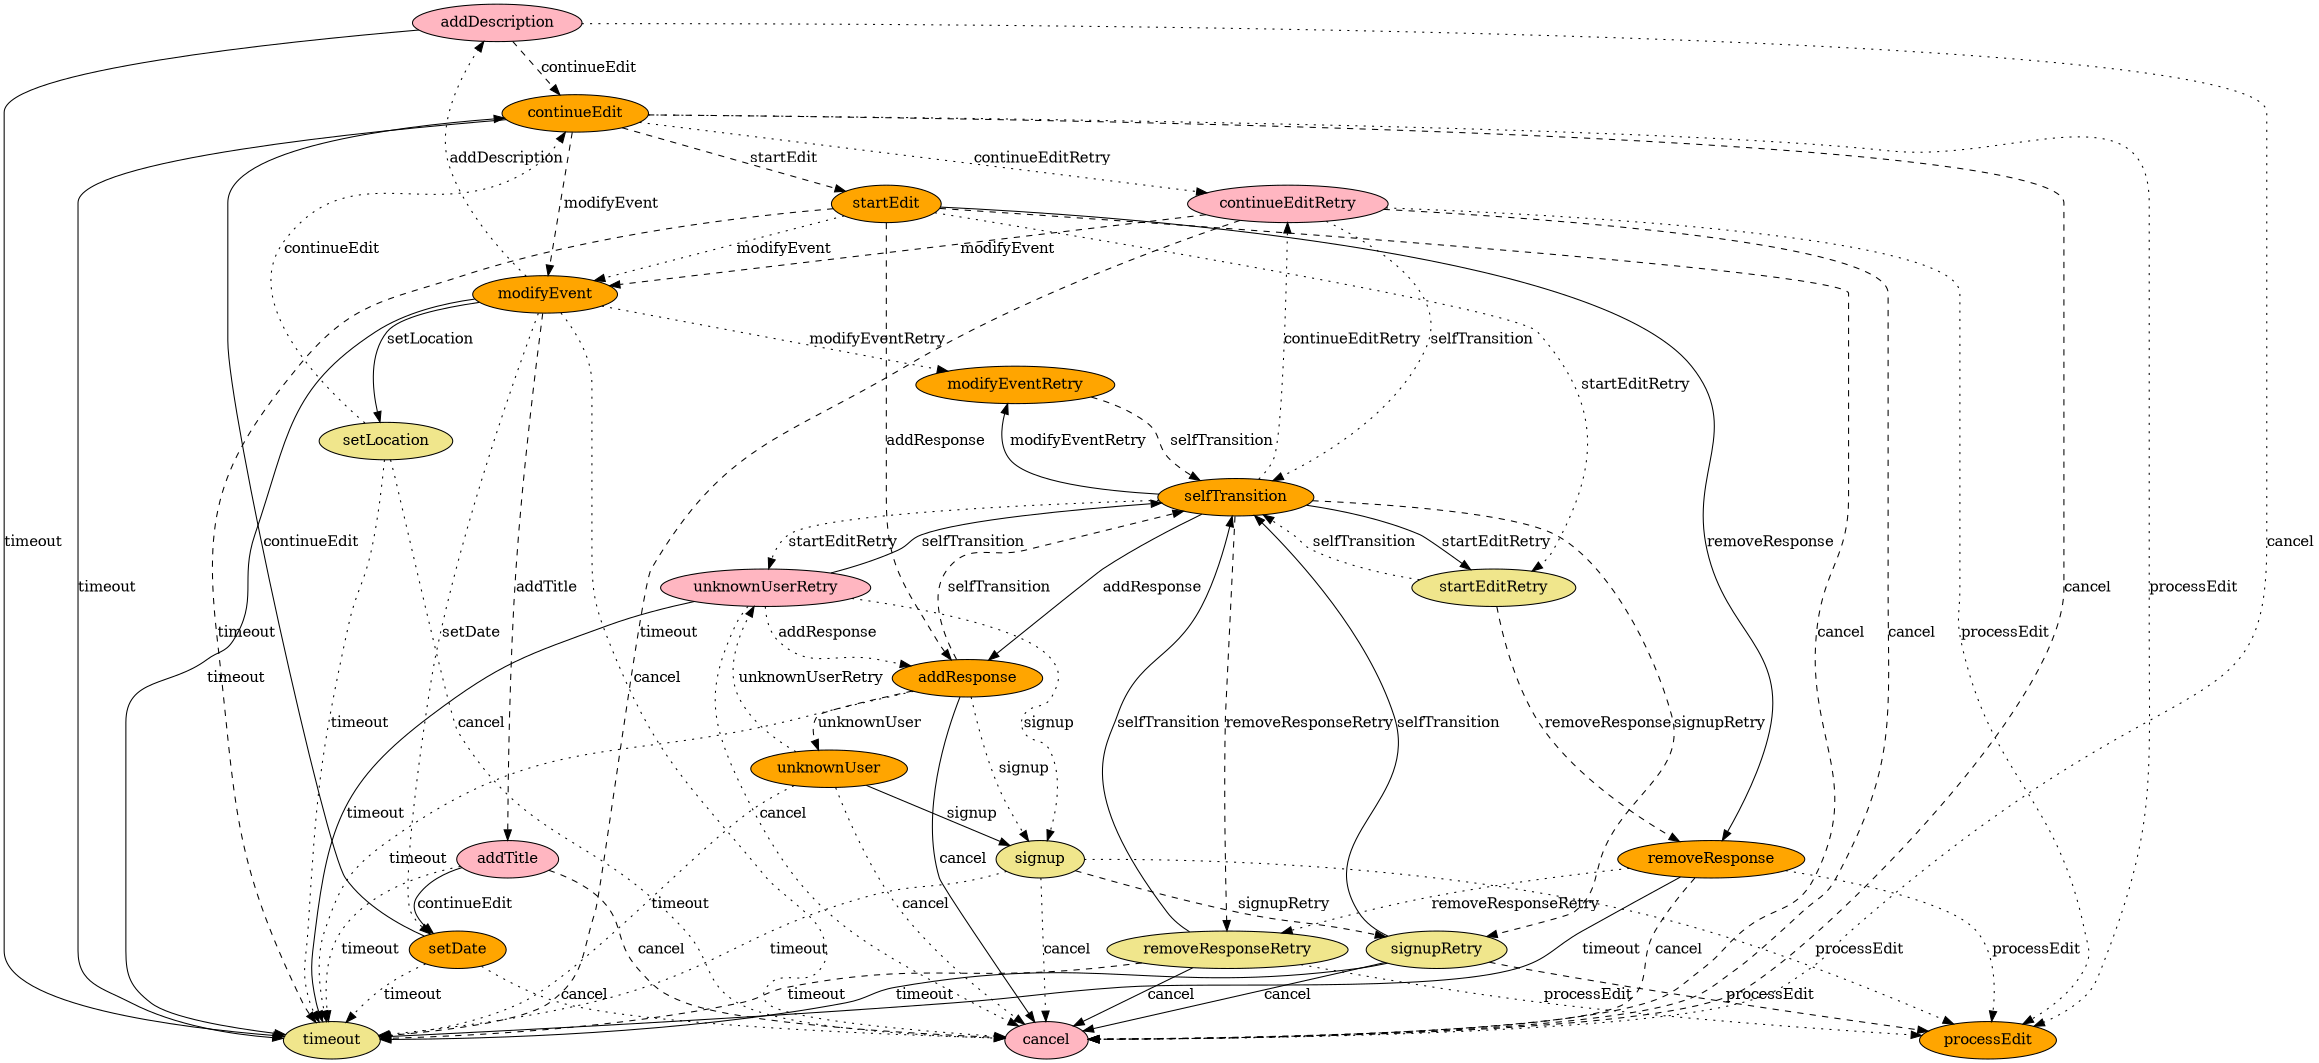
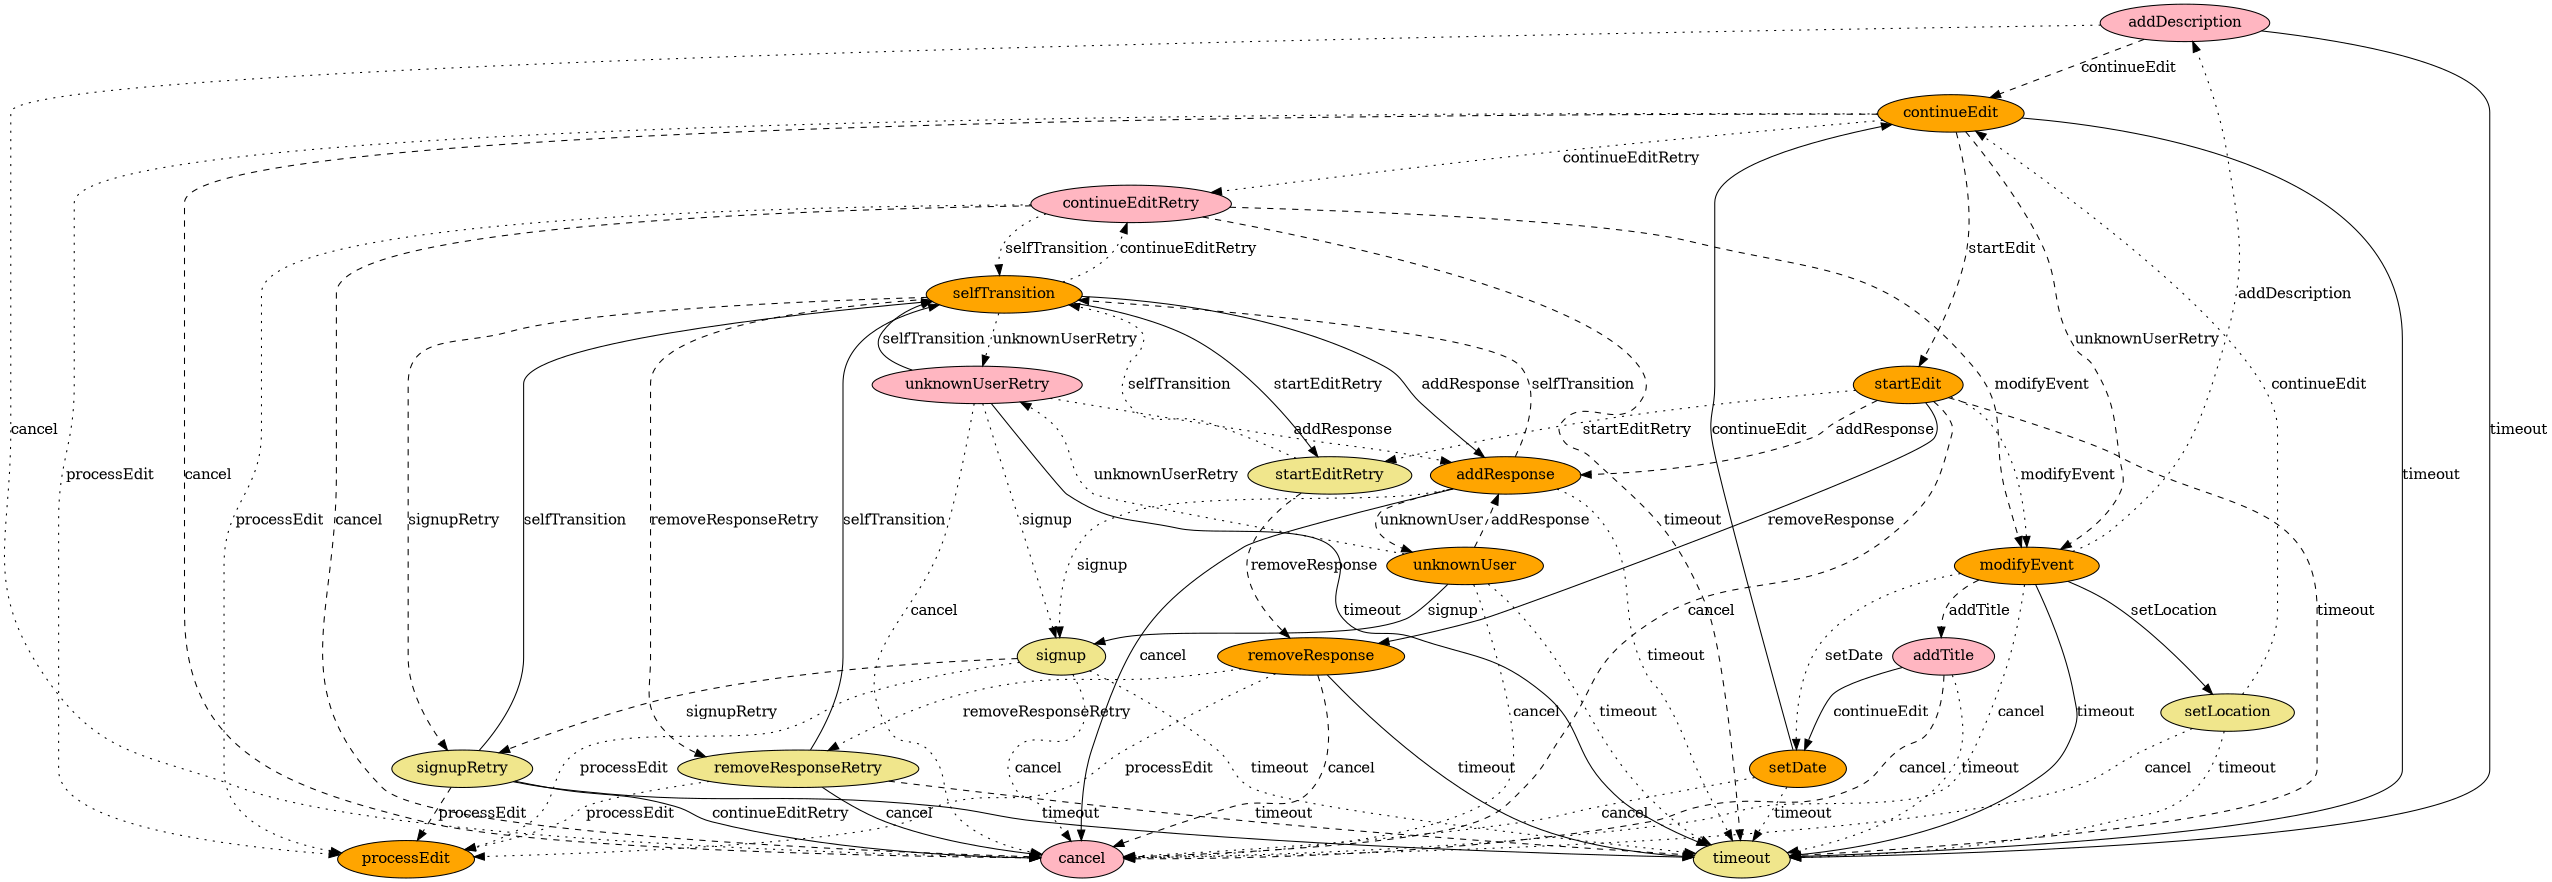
(611, 204) -> (2147, 340)
(1015, 385) -> none
none -> (1485, 526)
(843, 543) -> (1065, 340)
(1288, 995) -> (781, 814)
